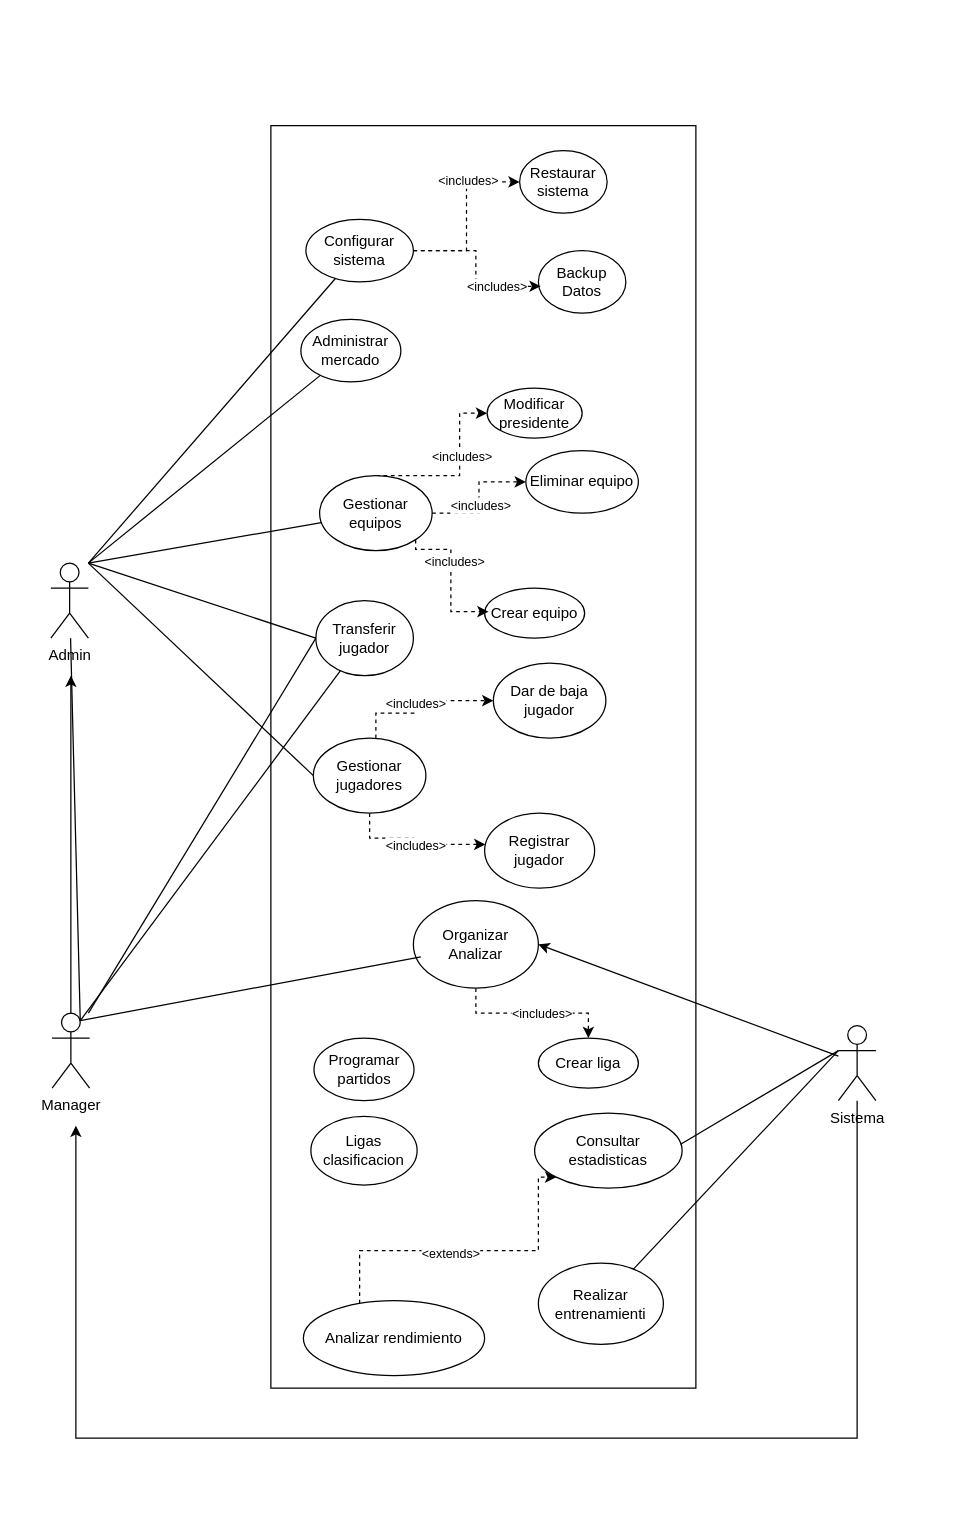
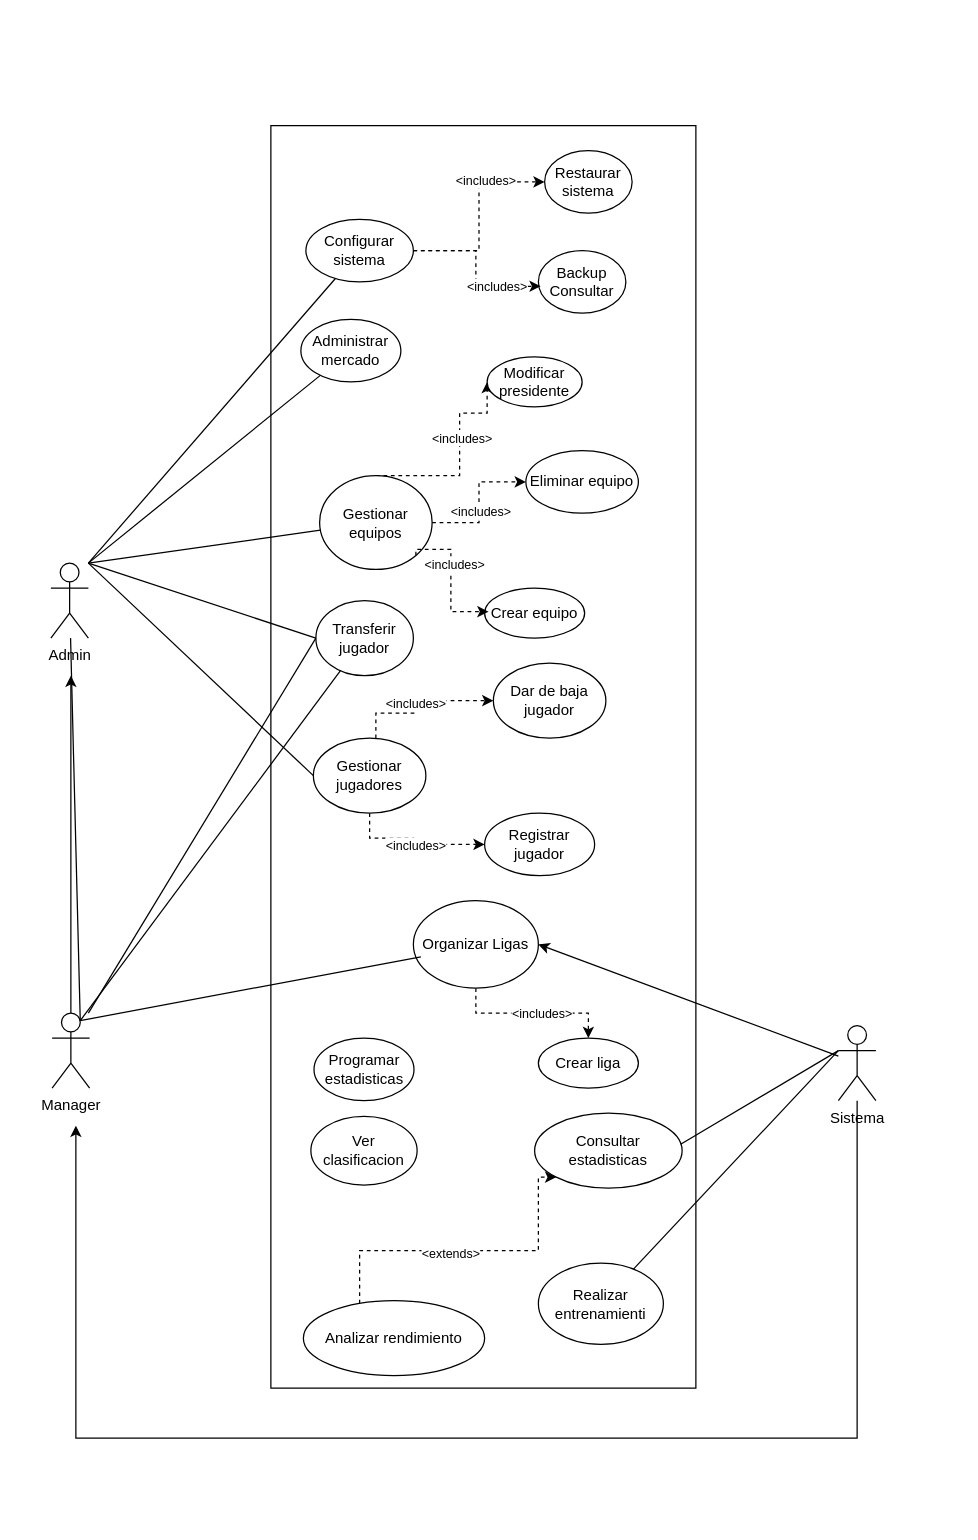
(563, 182) -> (588, 182)
(582, 282) -> (582, 282)
(534, 413) -> (534, 382)
(376, 513) -> (376, 523)
(539, 851) -> (539, 844)
(476, 944) -> (476, 944)
(364, 1069) -> (364, 1069)
(364, 1151) -> (364, 1151)
